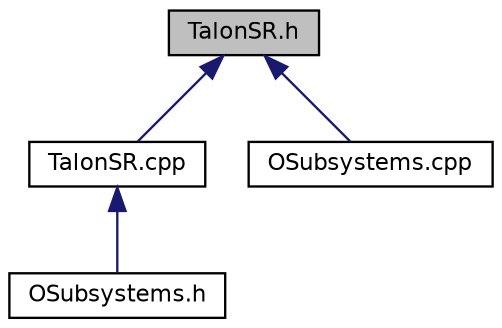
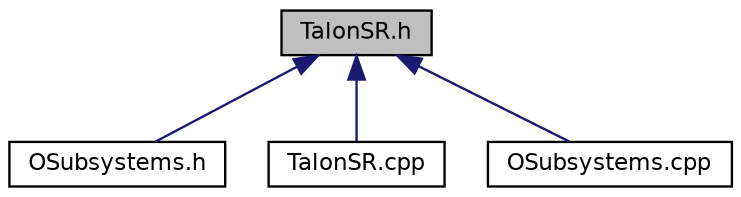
(117, 242) -> (226, 104)
